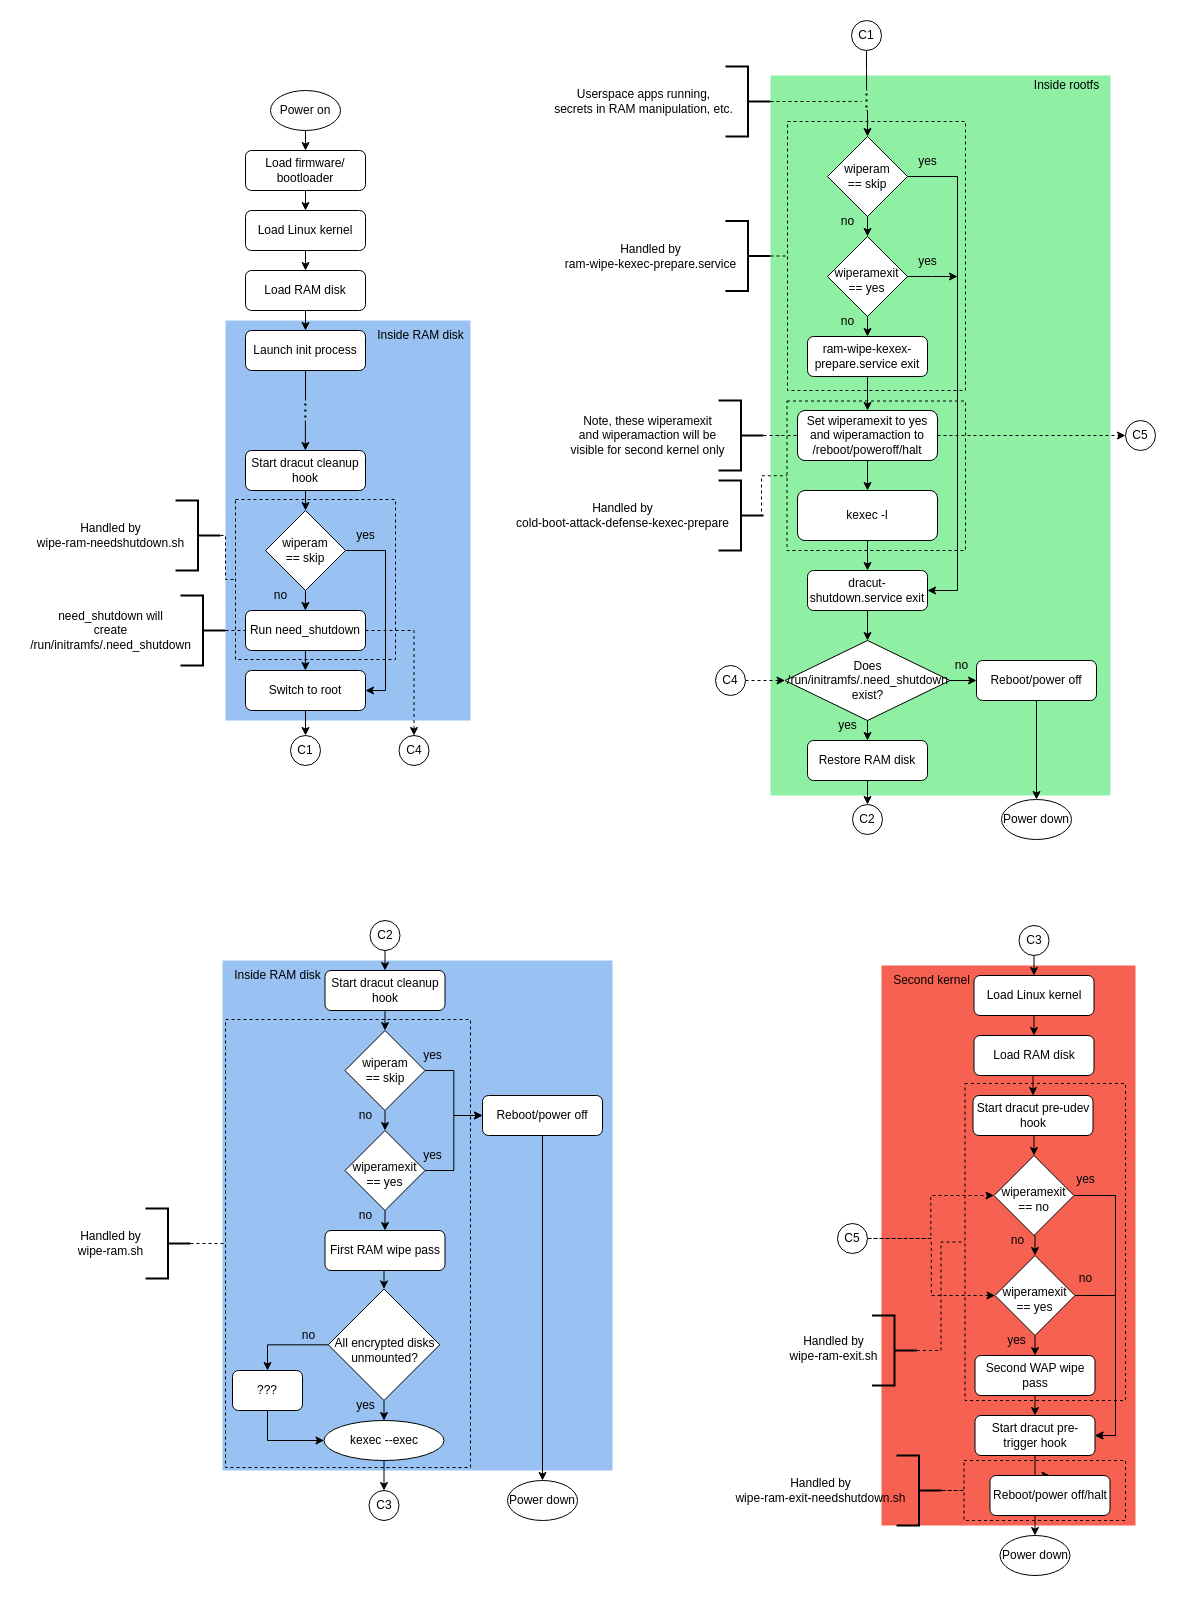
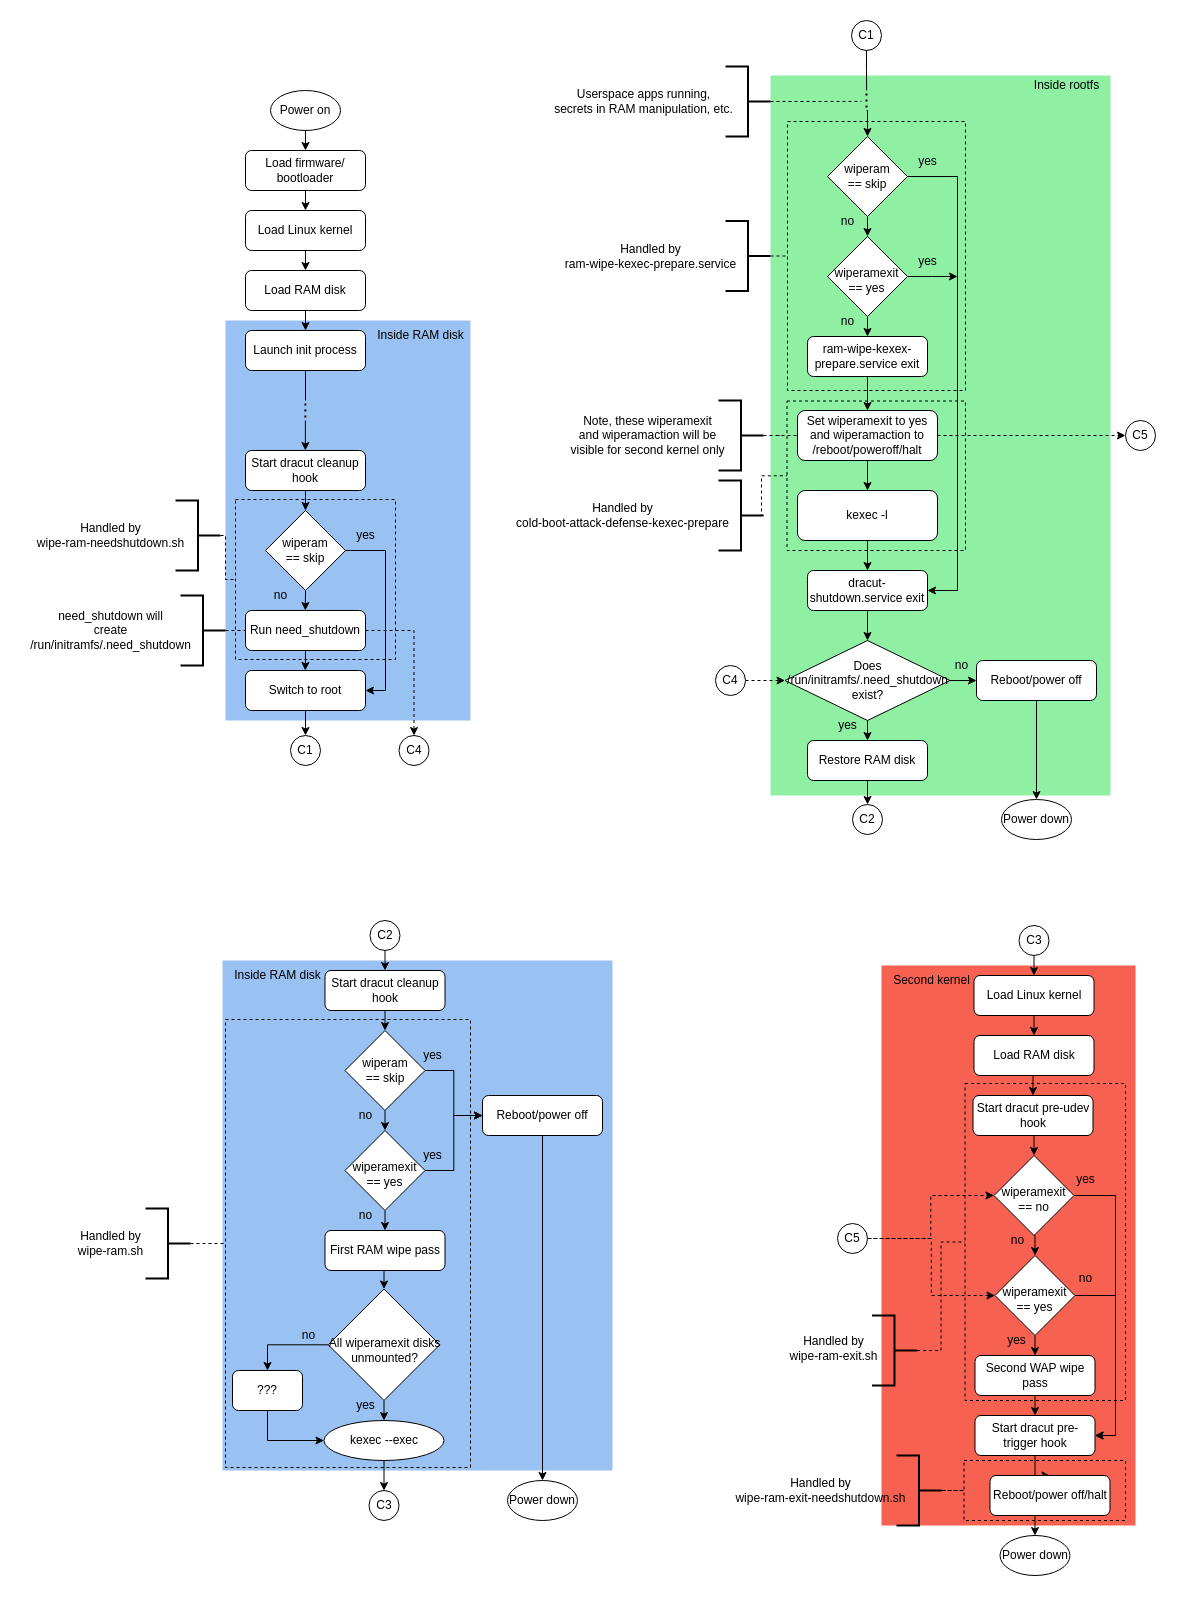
(385, 1351) -> (385, 1351)
